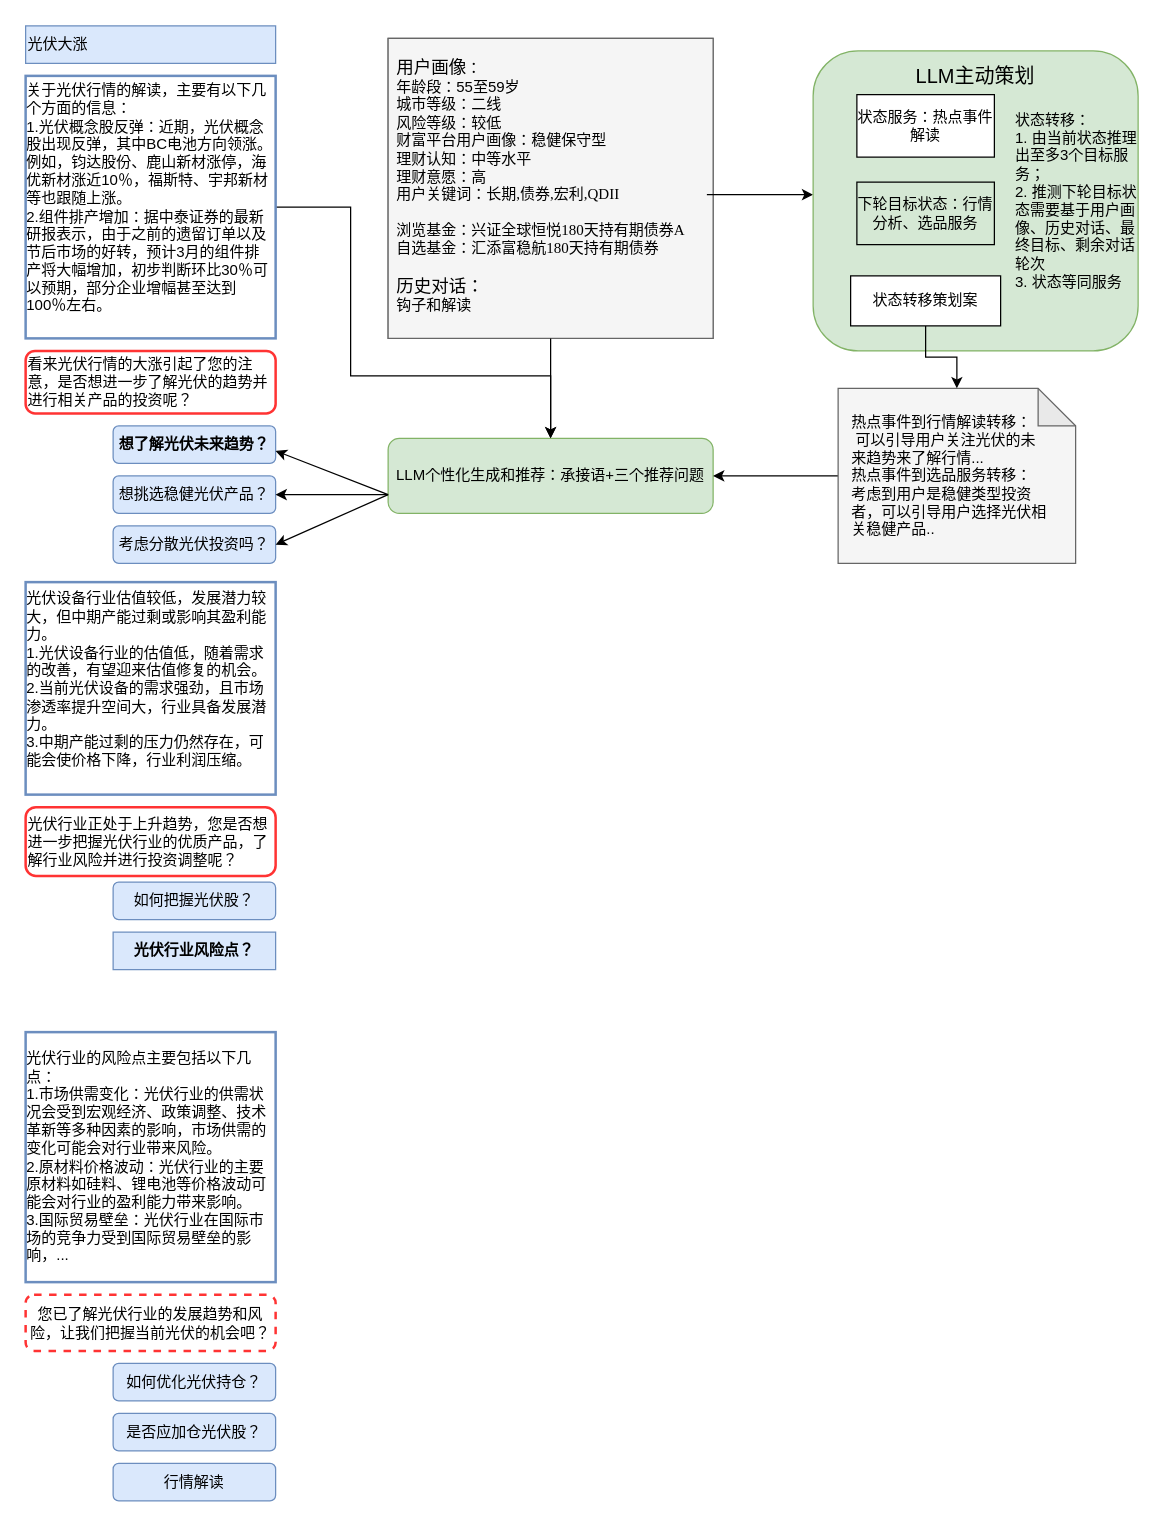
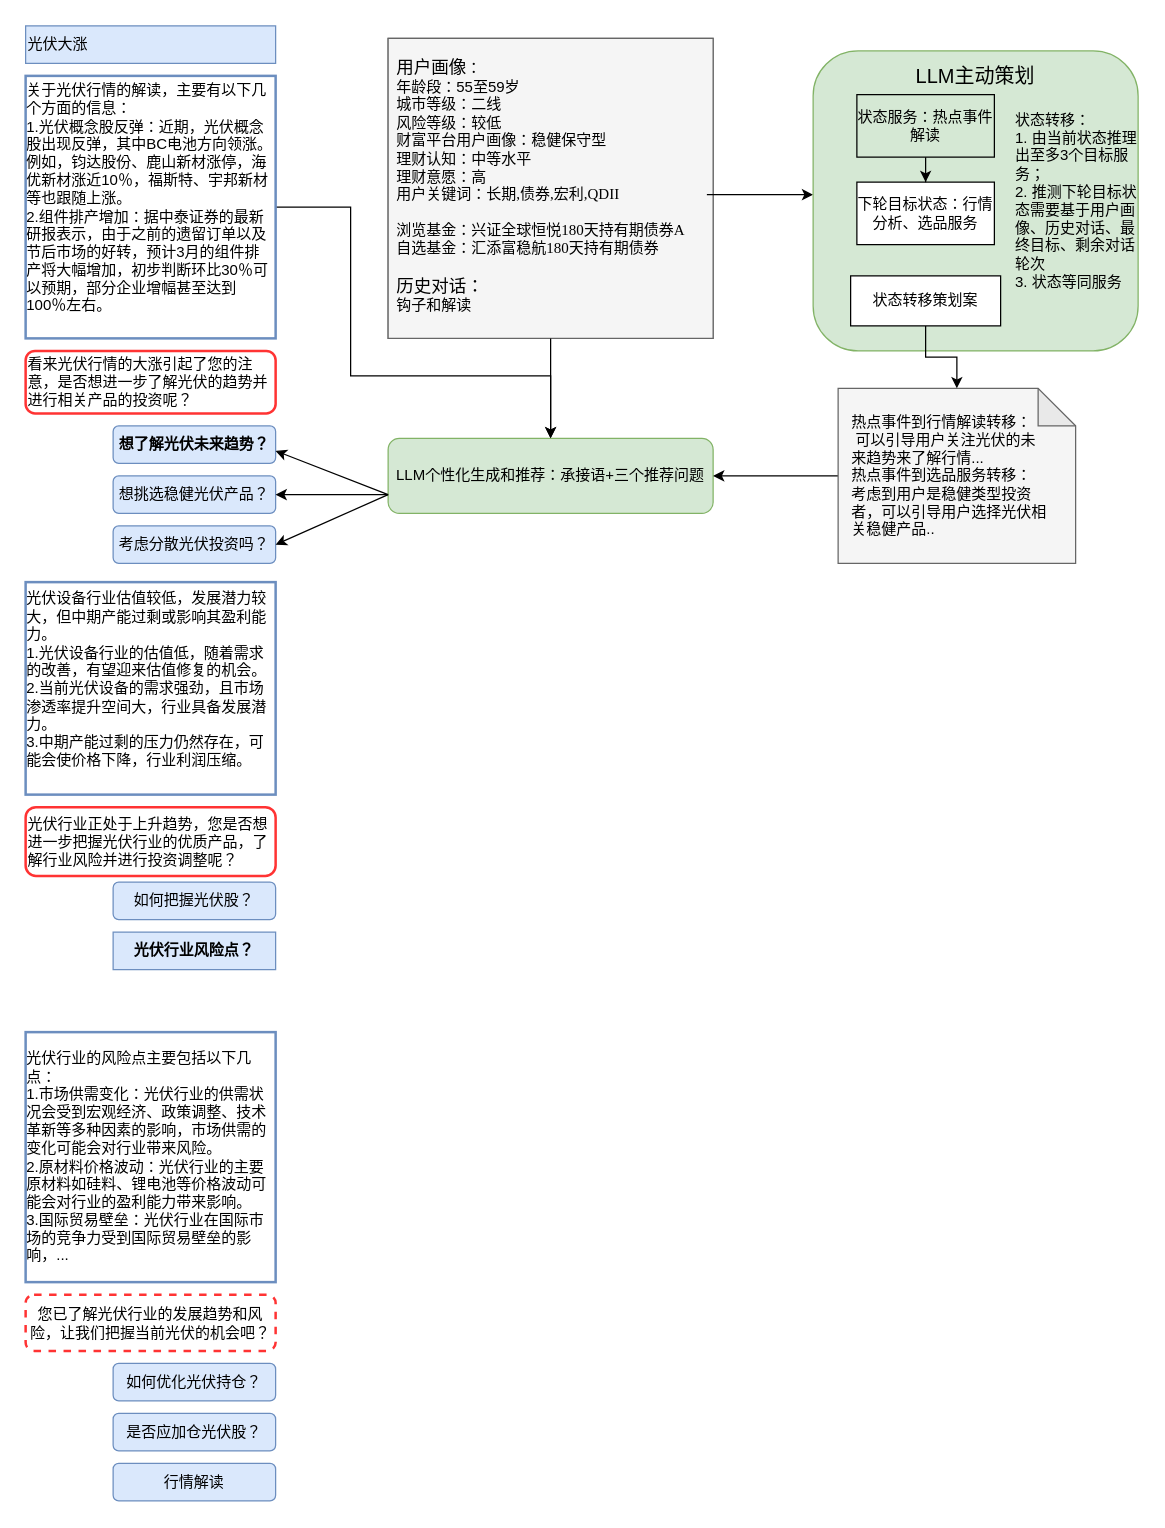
(926, 126) -> (926, 126)
none -> (926, 174)
(926, 213) -> (926, 213)
